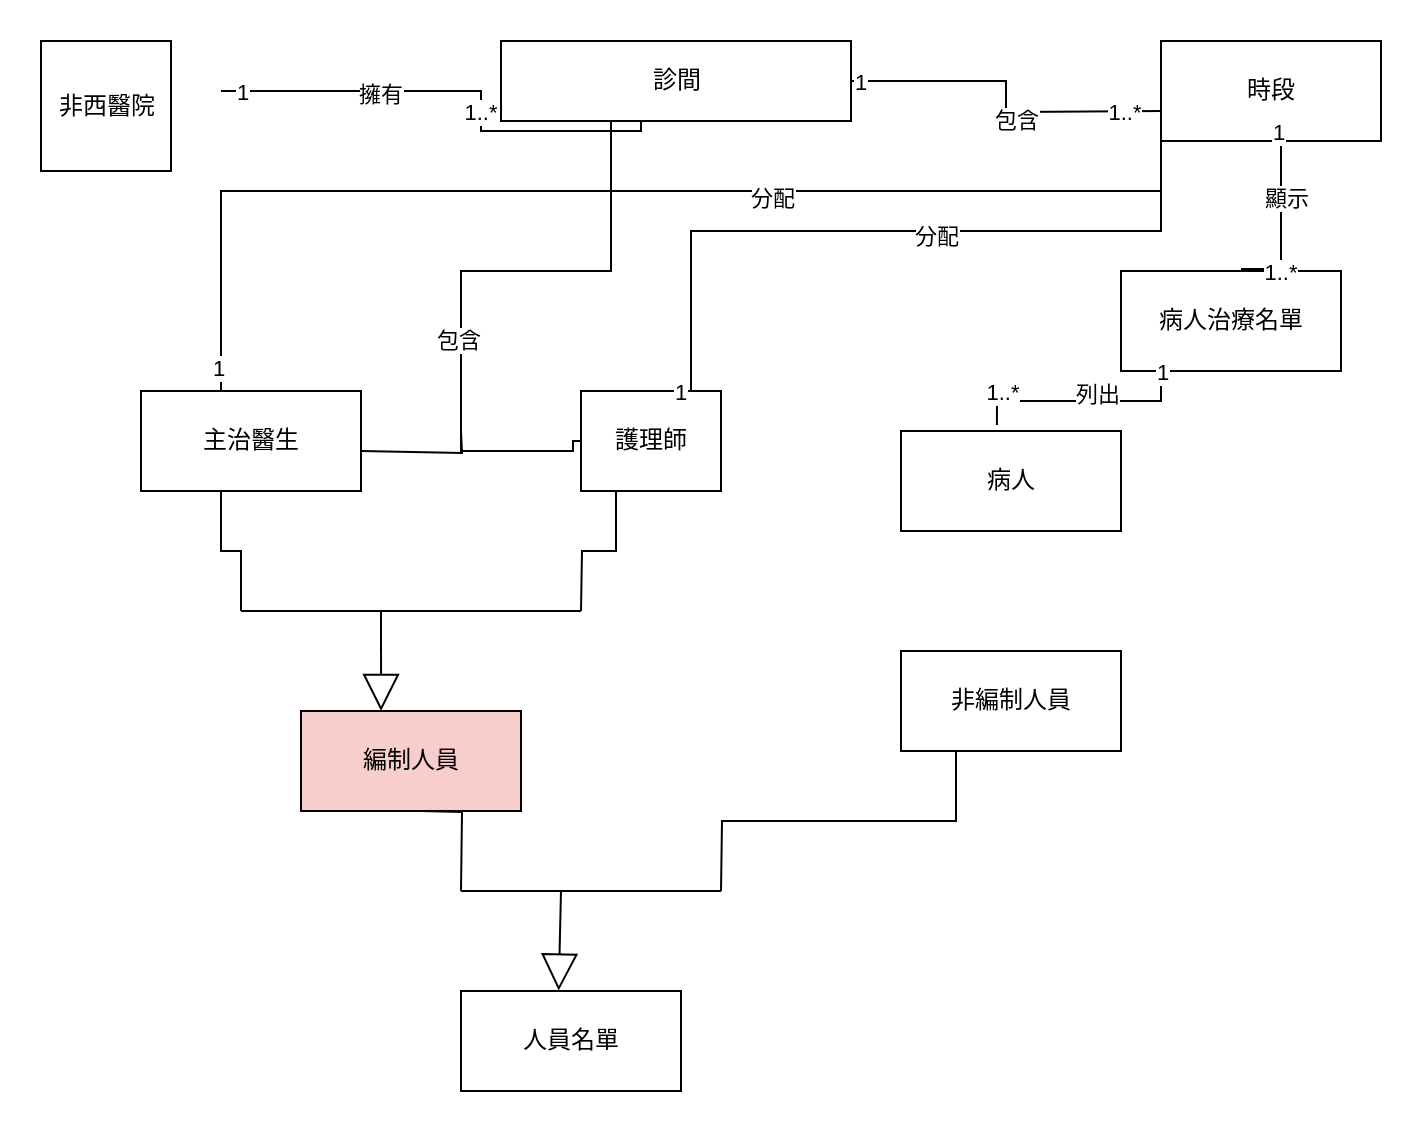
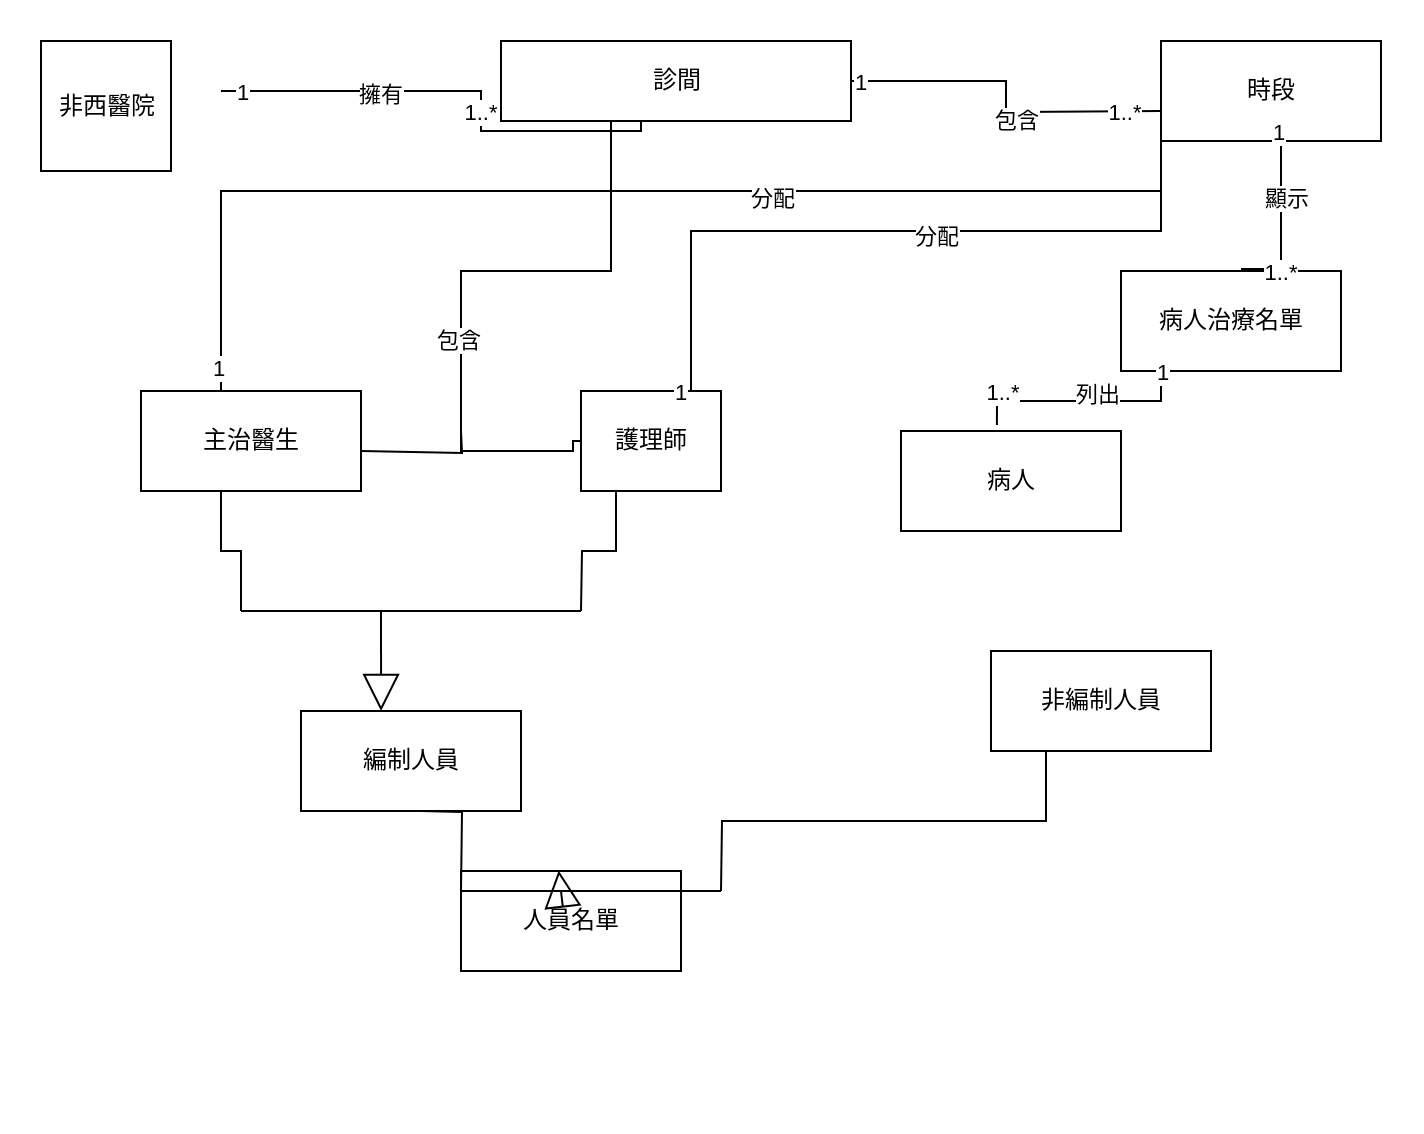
(1011, 701) -> (1101, 701)
(411, 761) -> (411, 761)
(571, 1041) -> (571, 921)
